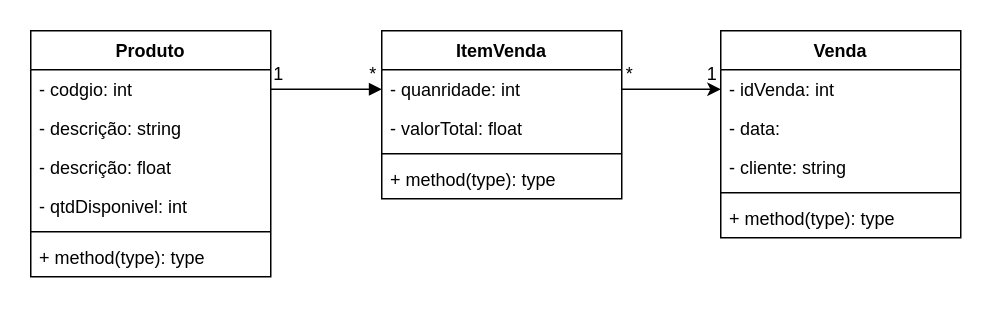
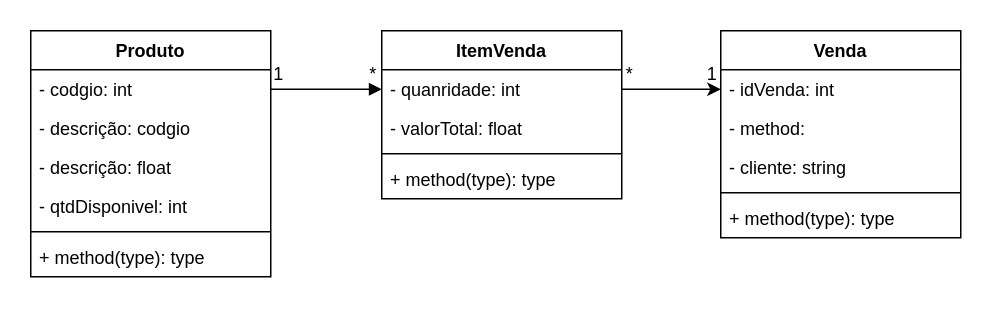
(124, 130) -> (124, 130)
(760, 130) -> (770, 130)
